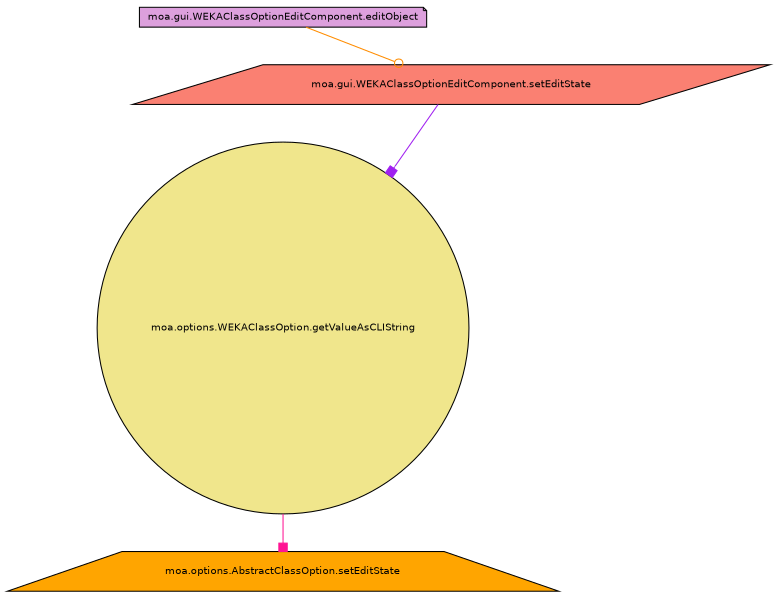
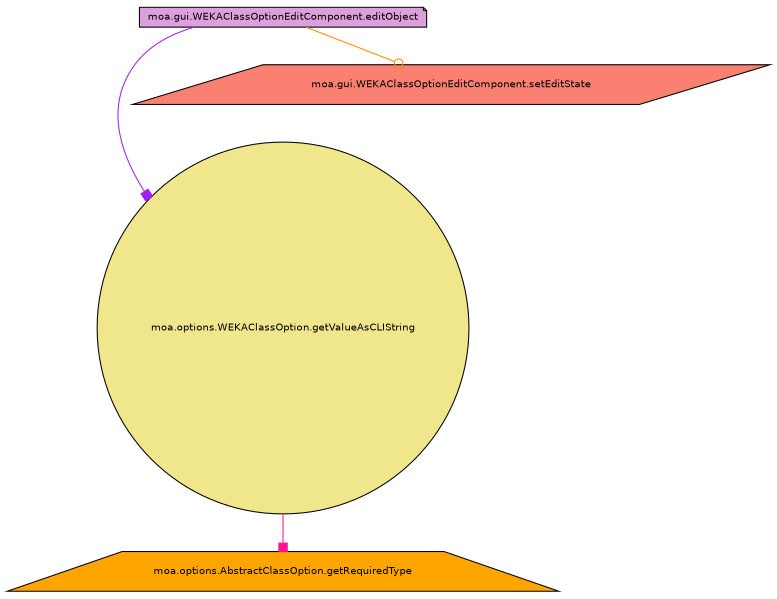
(417, 135) -> (121, 93)
(283, 571) -> (283, 571)
